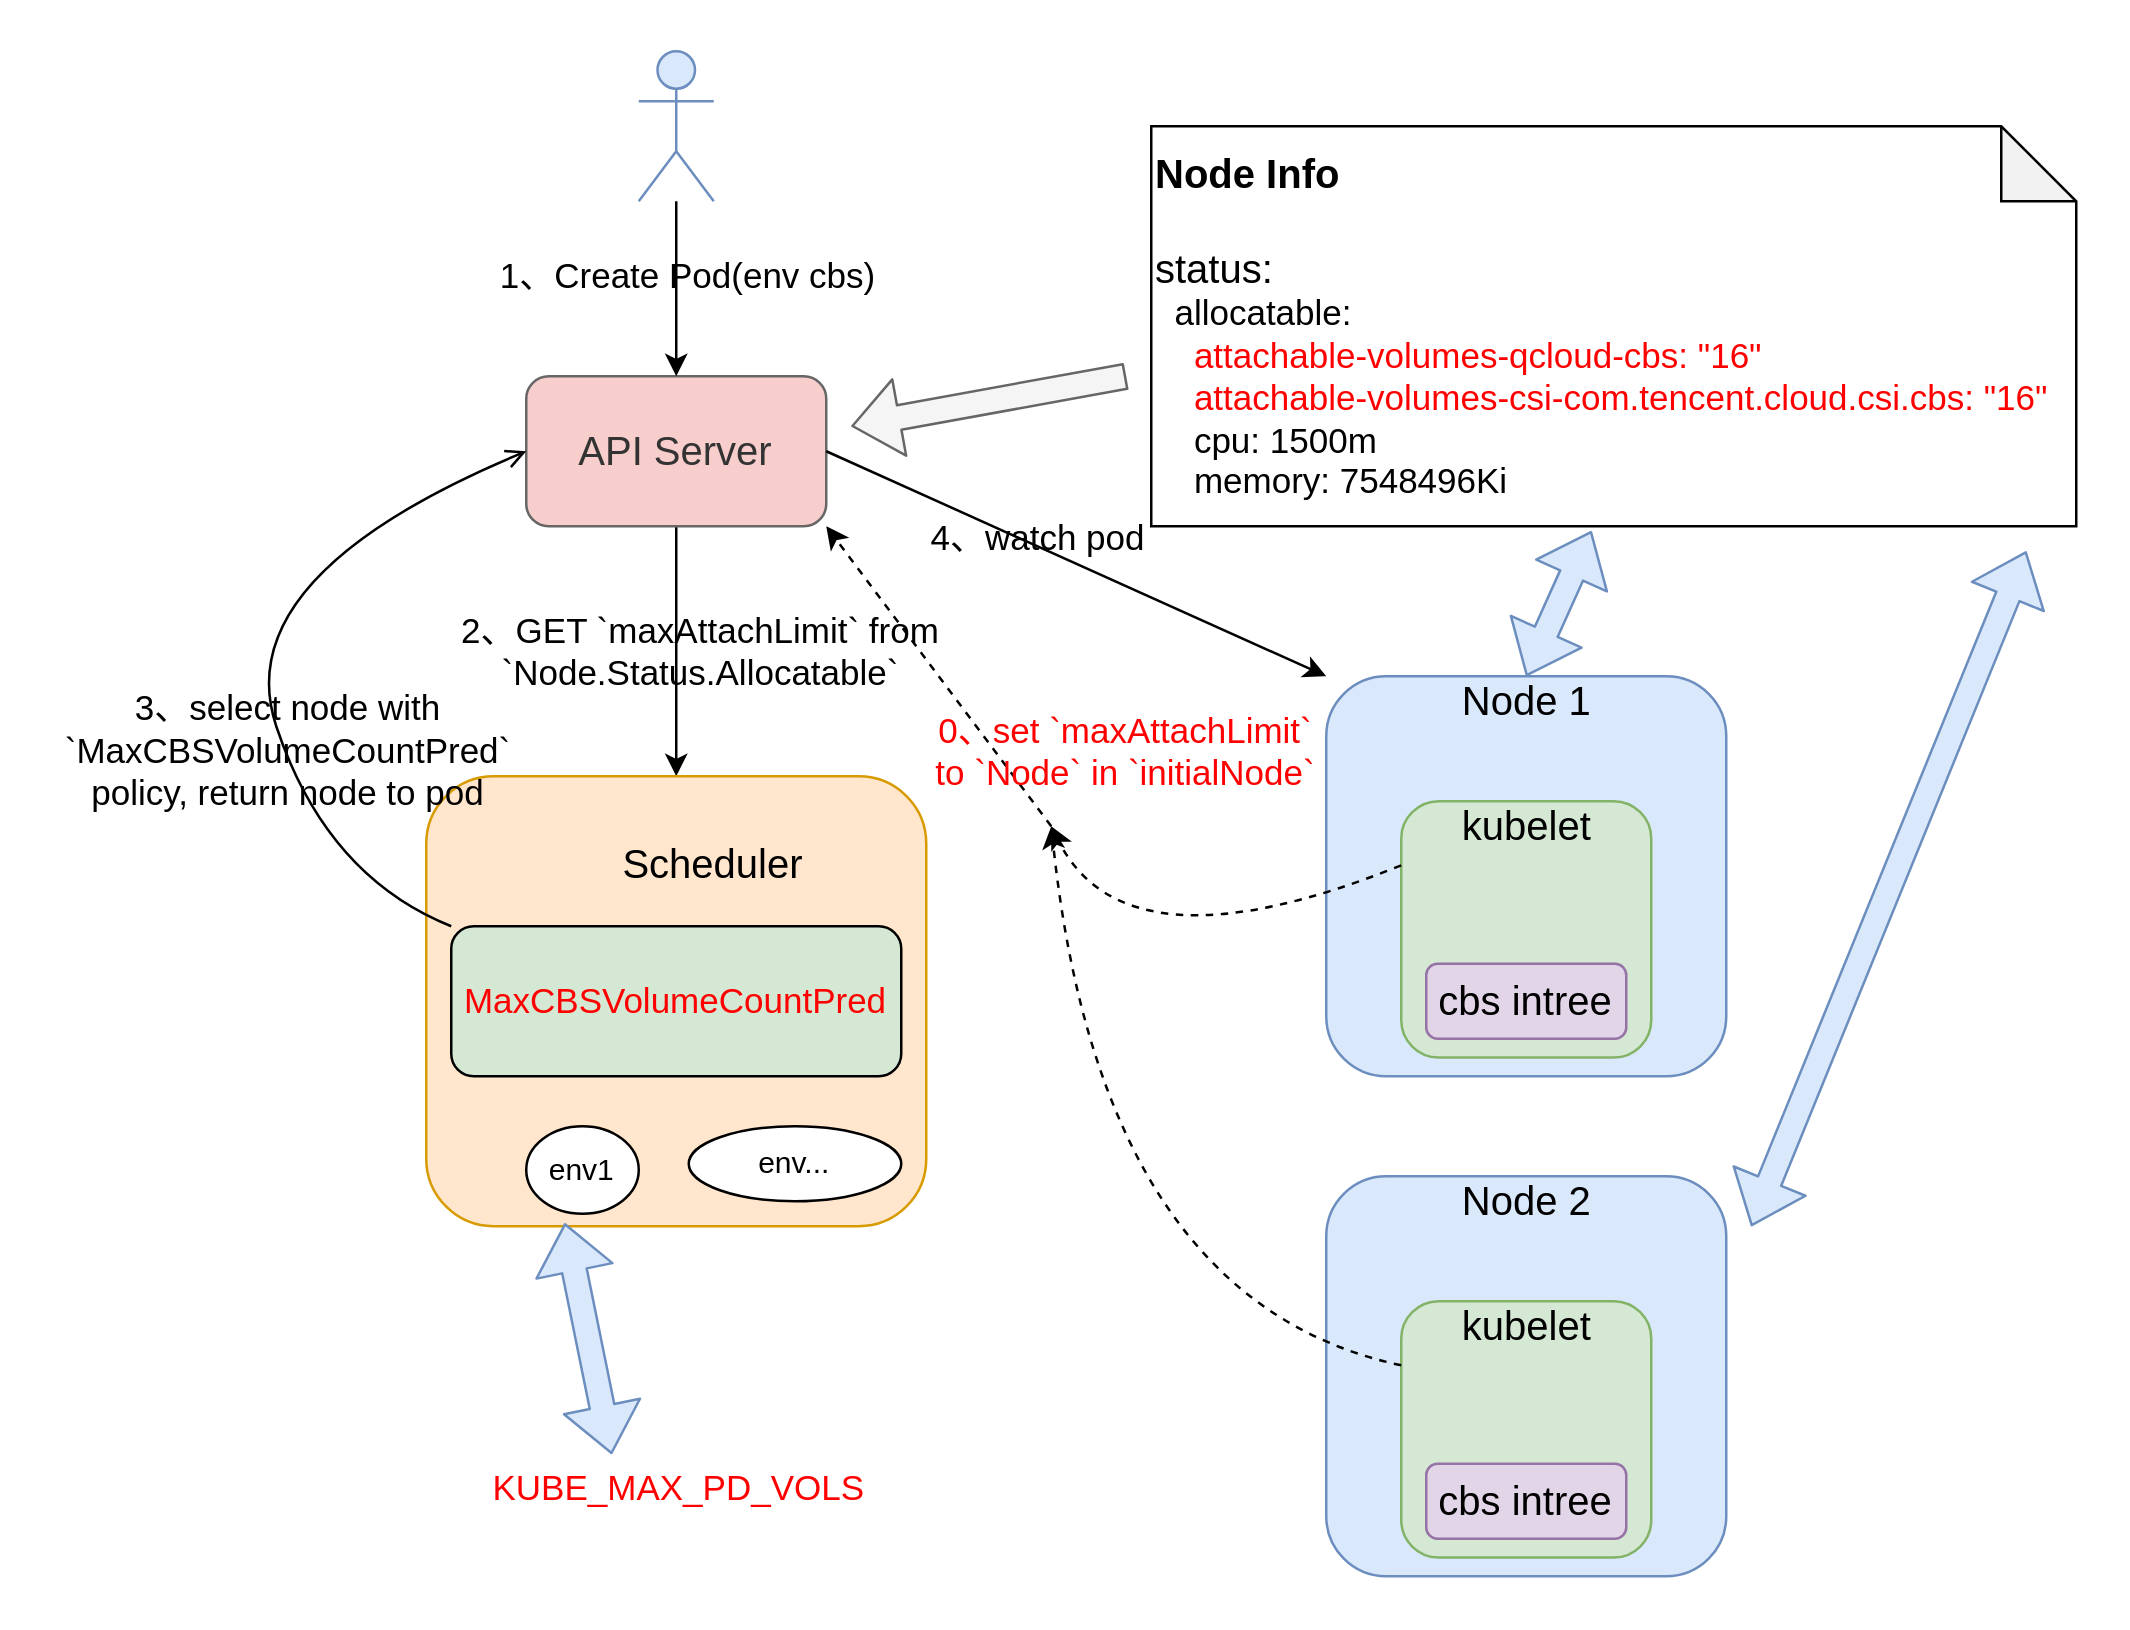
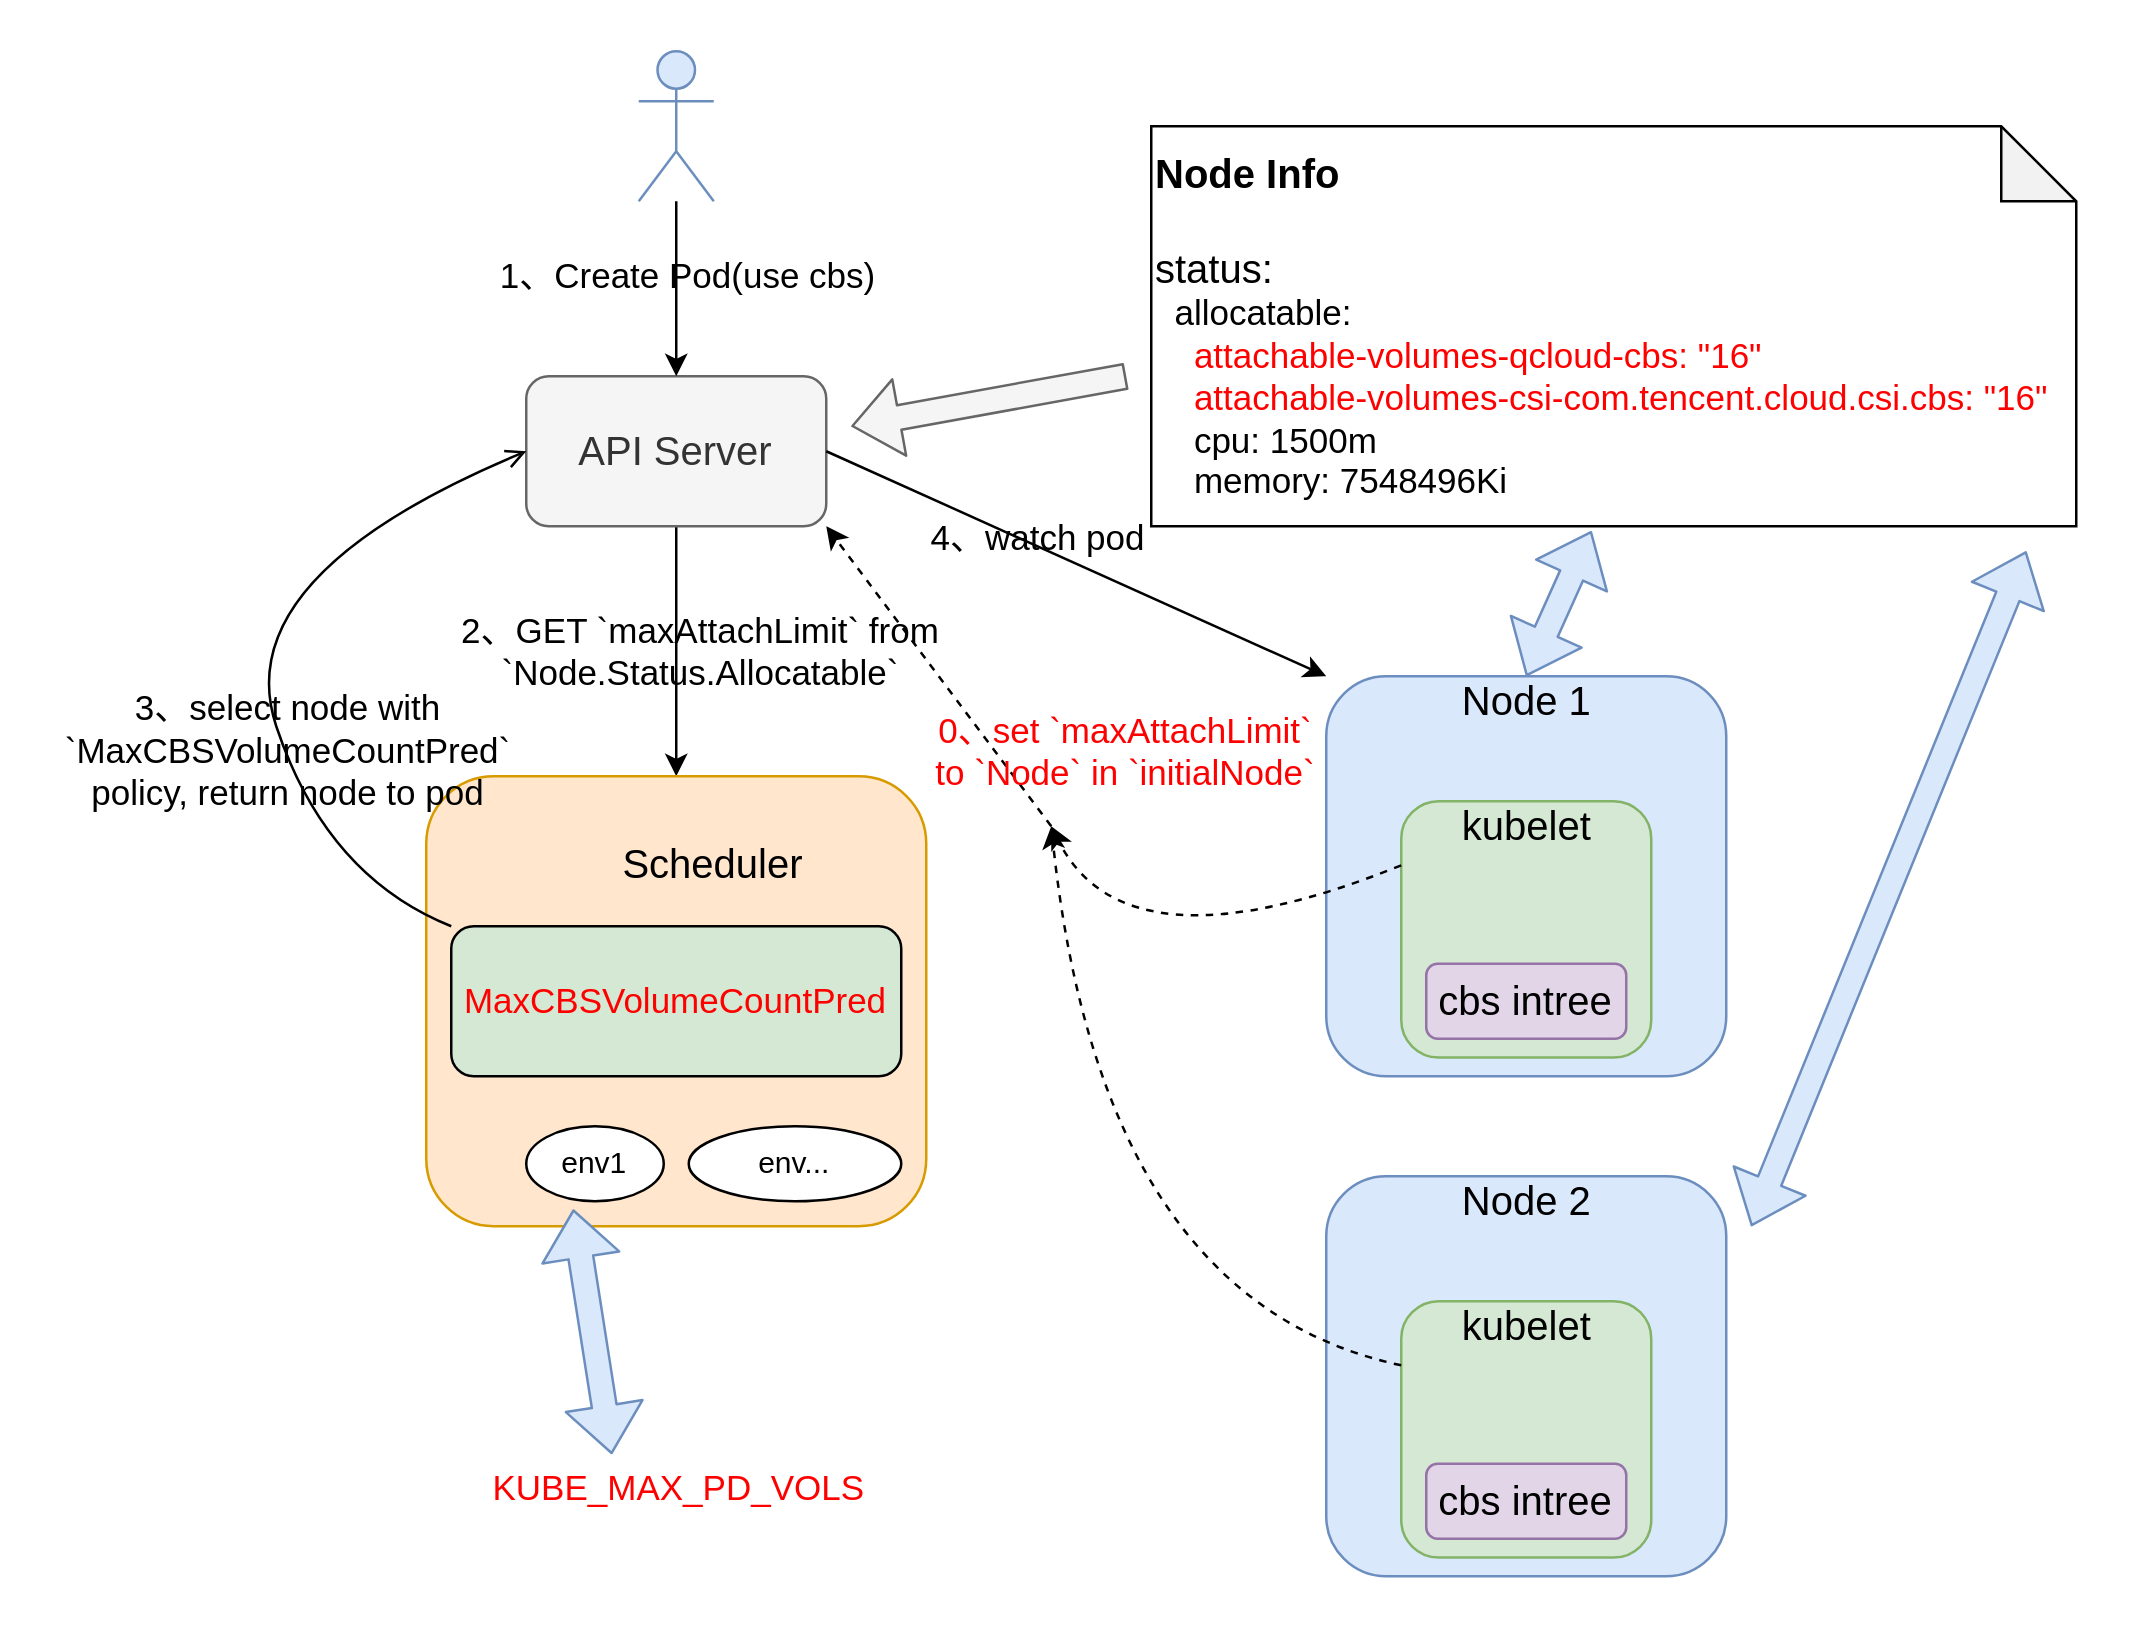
(689, 276) -> (689, 276)
(676, 451) -> (676, 451)
(583, 1170) -> (595, 1164)
